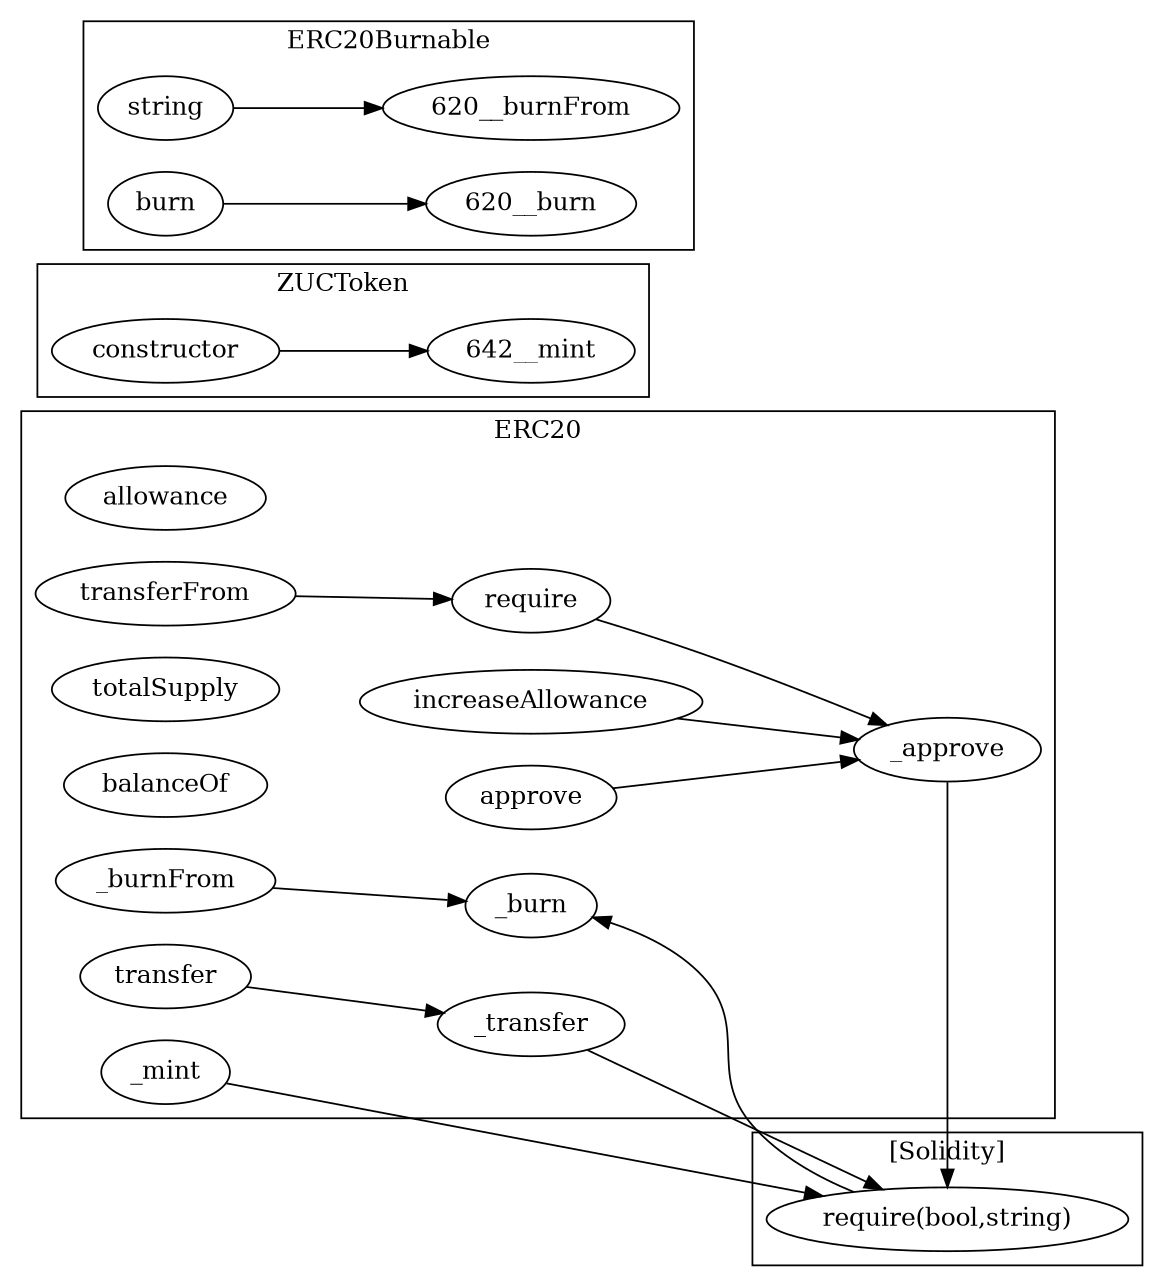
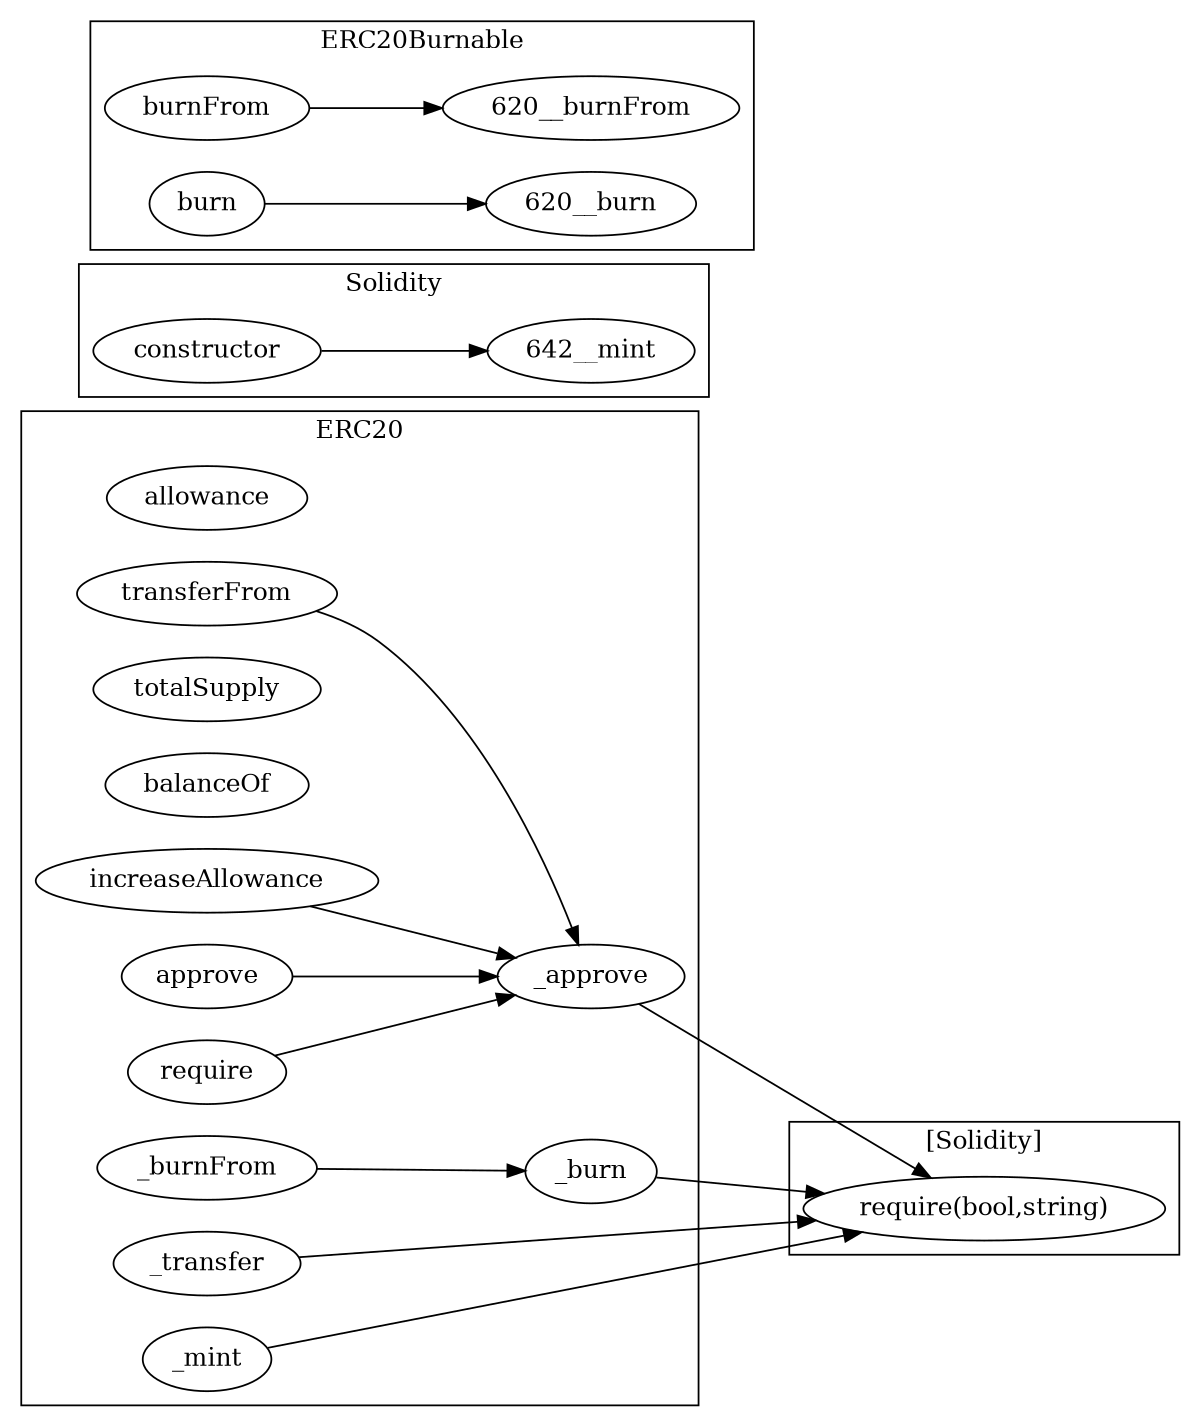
(166, 108) -> (207, 108)
(343, 284) -> (394, 284)
(364, 598) -> (474, 743)
(166, 976) -> none
(729, 1058) -> (731, 1185)
